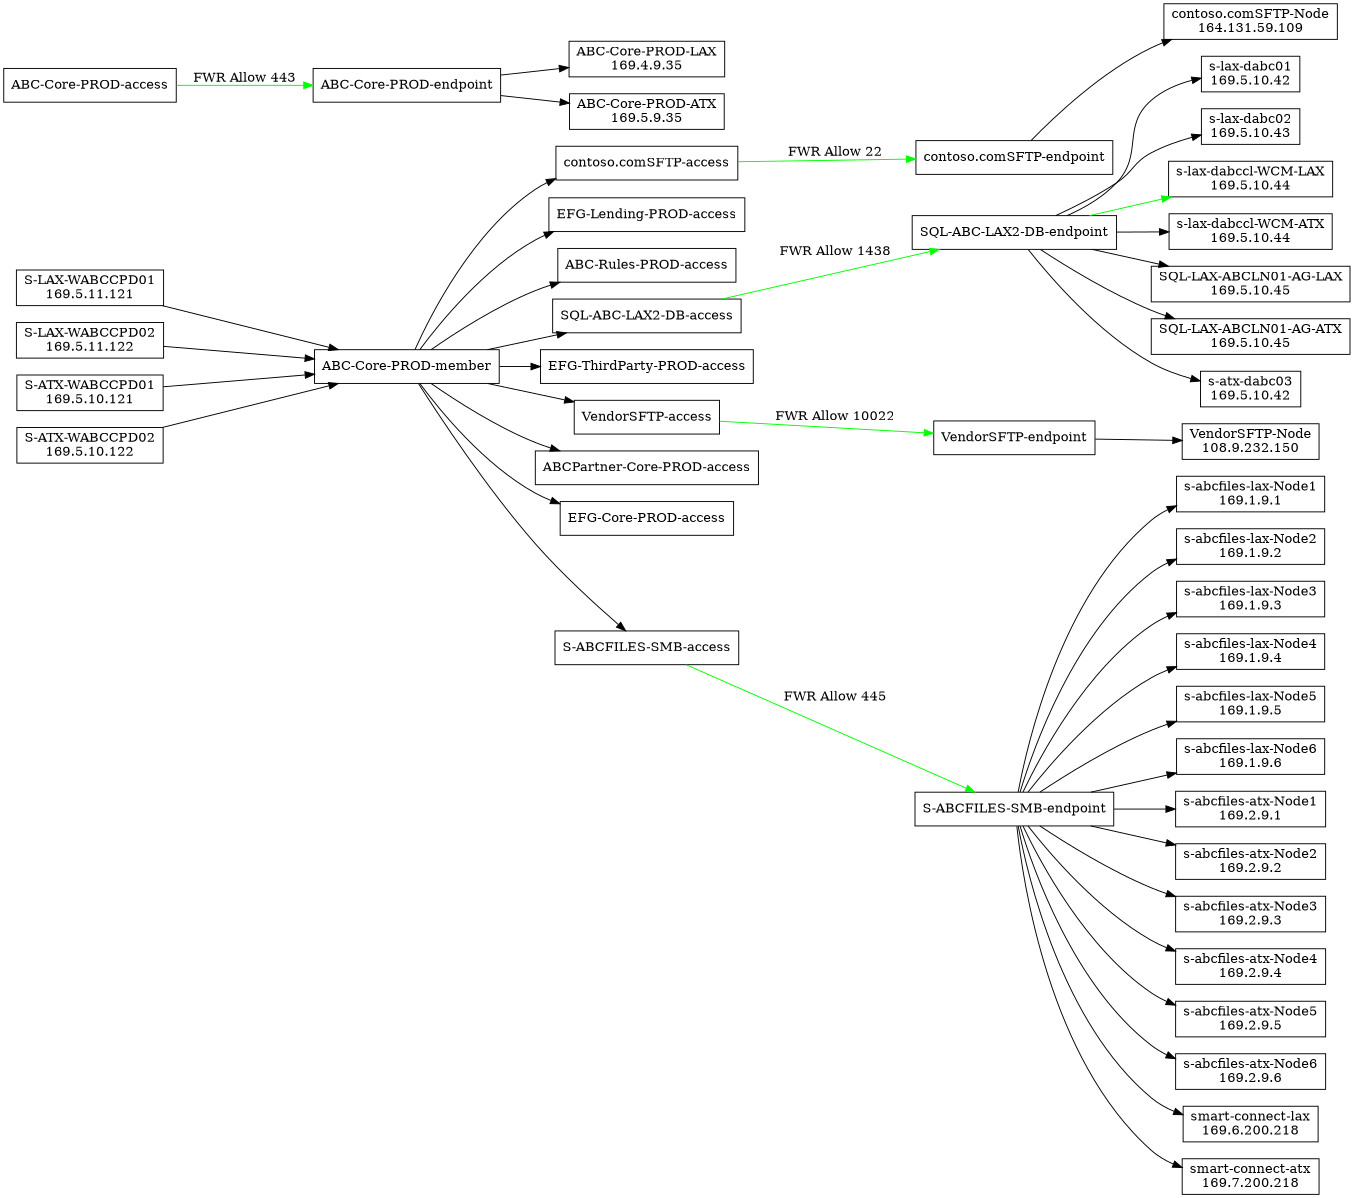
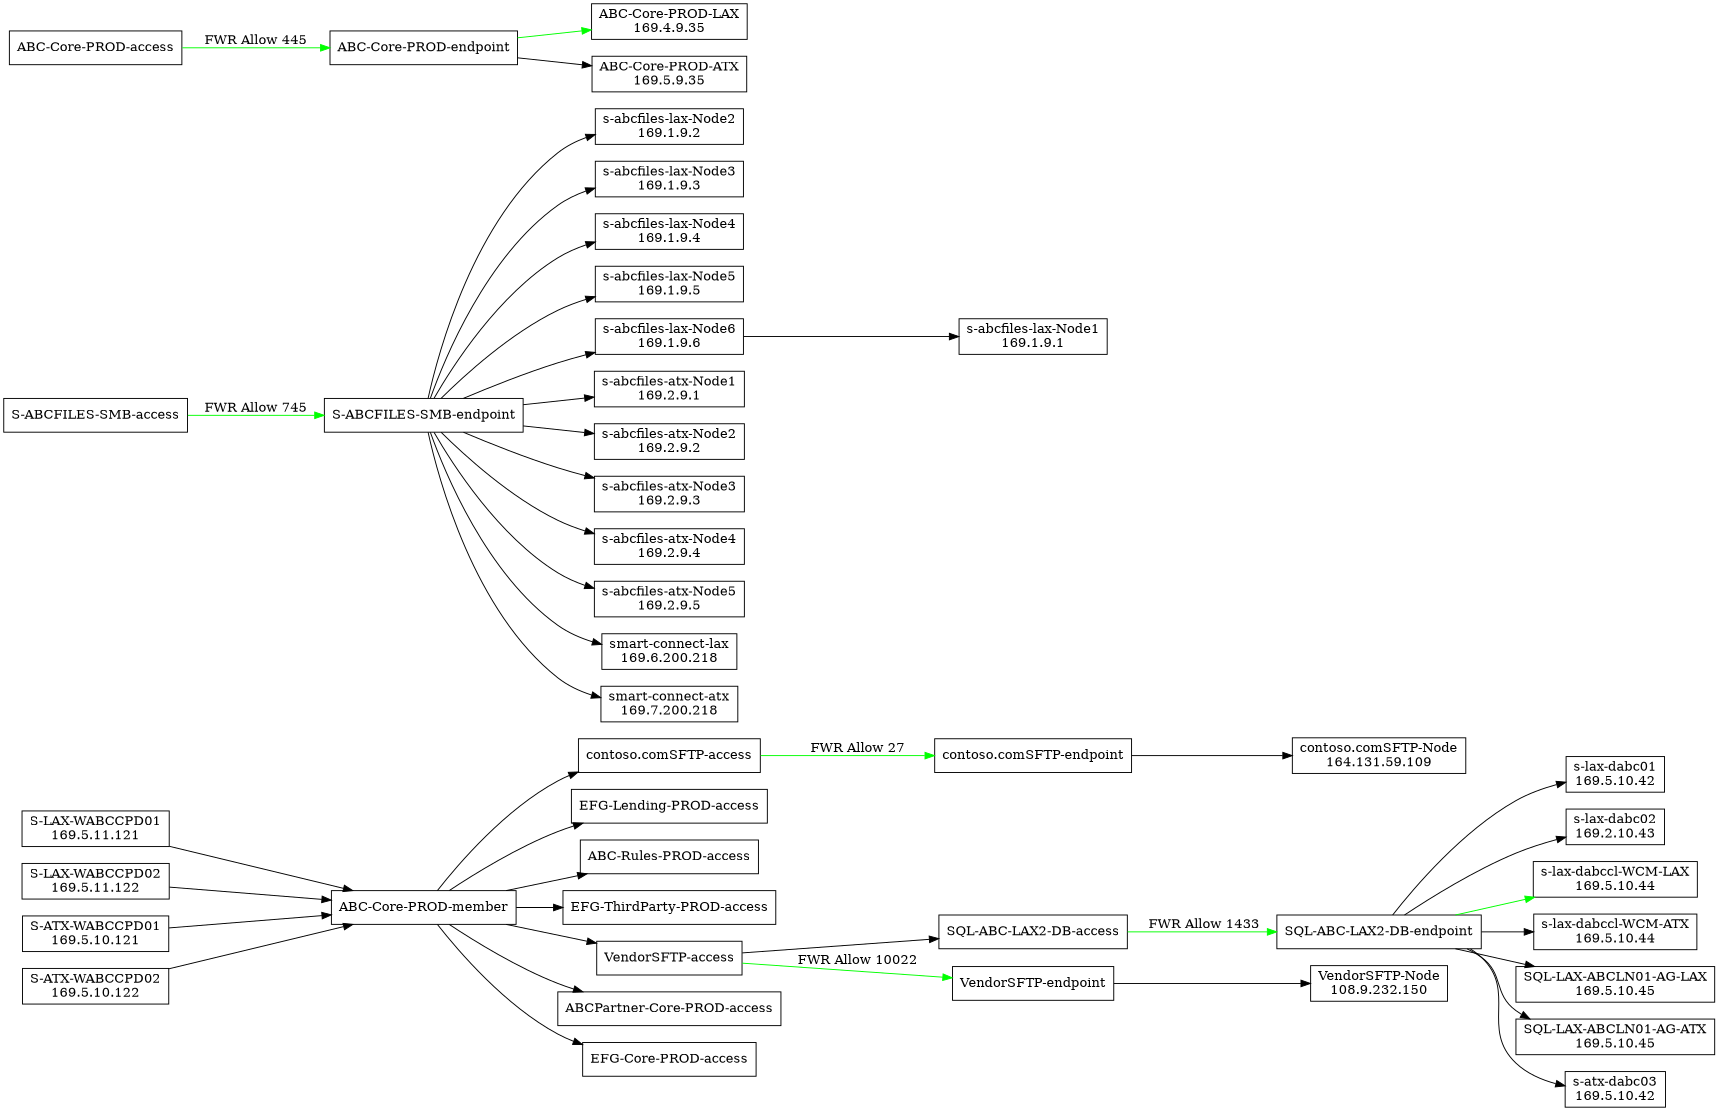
(530, 72) -> (550, 34)
(245, 78) -> (256, 41)
(1251, 127) -> (1615, 827)
(835, 152) -> (858, 749)
(835, 252) -> (1204, 925)
(522, 342) -> (836, 946)
(509, 512) -> none
(1068, 636) -> (846, 337)
(835, 697) -> (256, 408)
(1251, 1072) -> none
